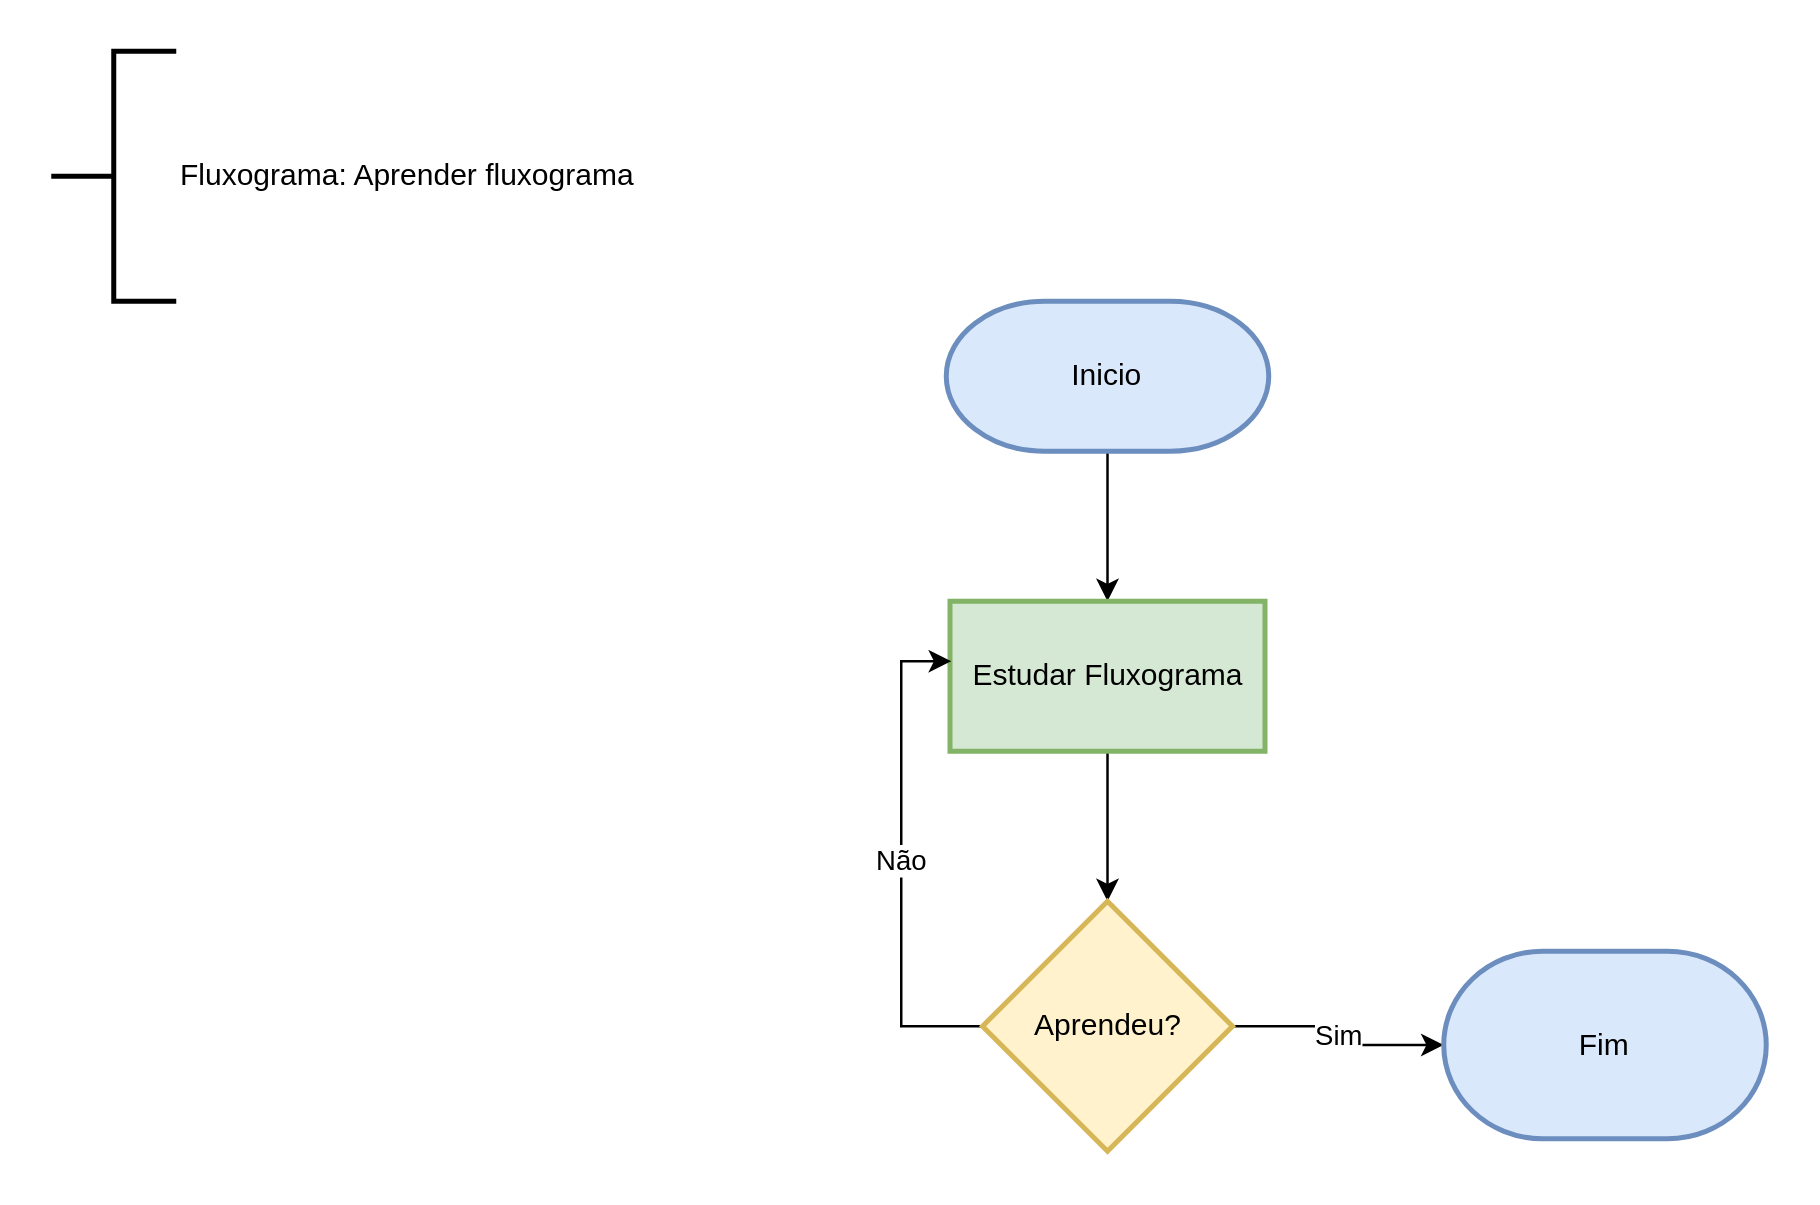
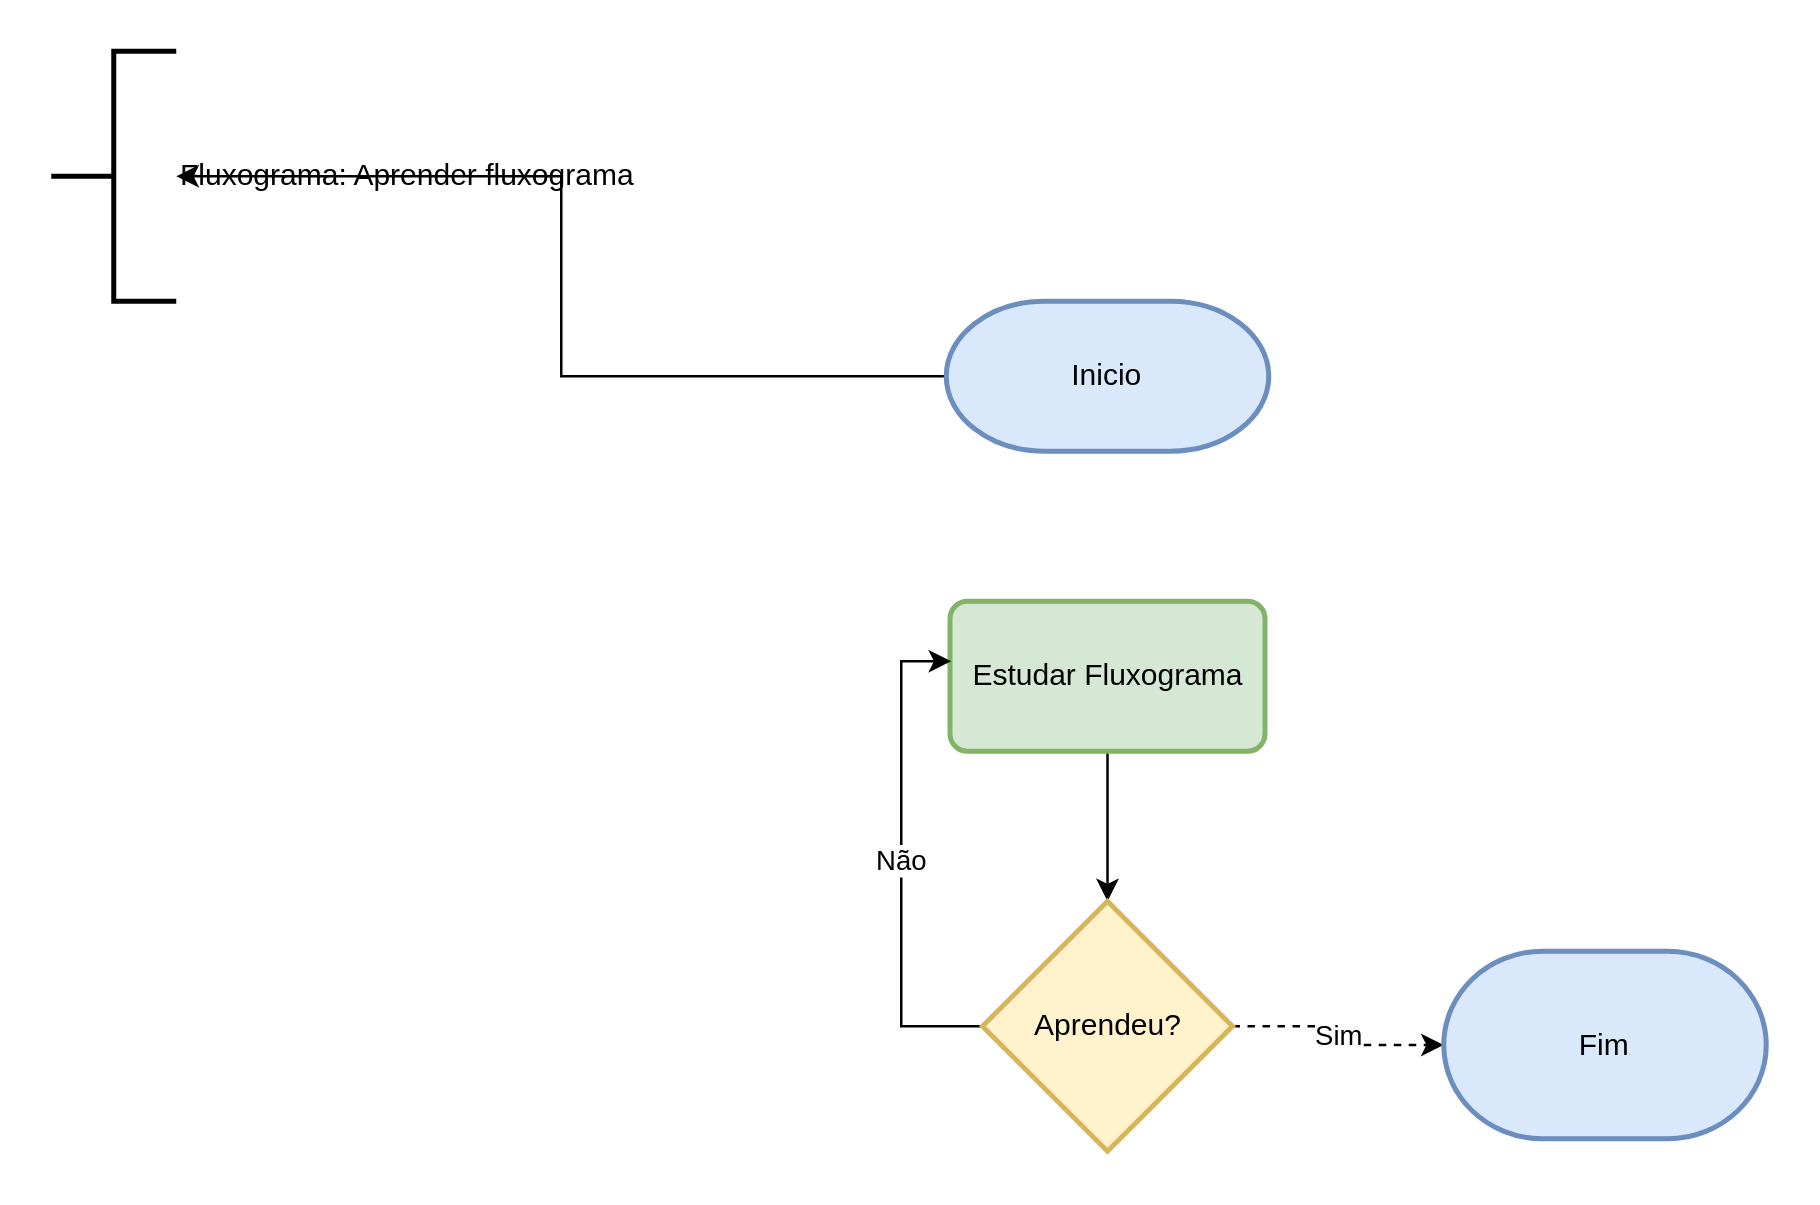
(1108, 518) -> (605, 376)
(1108, 676) -> (1108, 676)
(1273, 1026) -> (1273, 1026)
